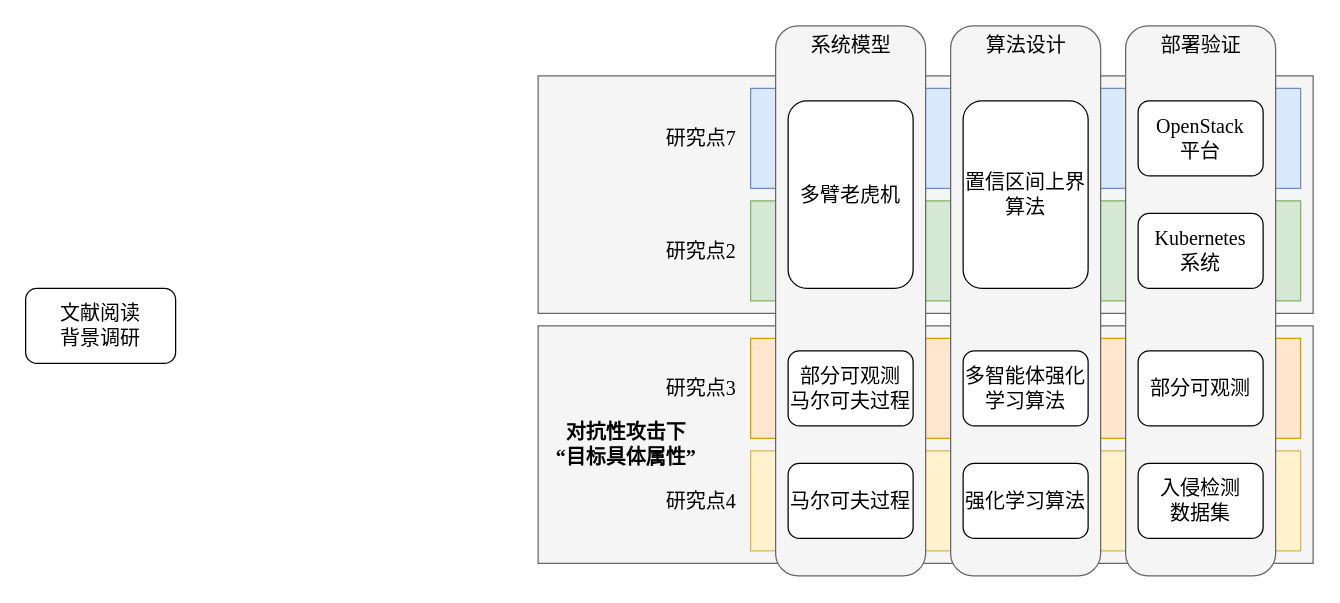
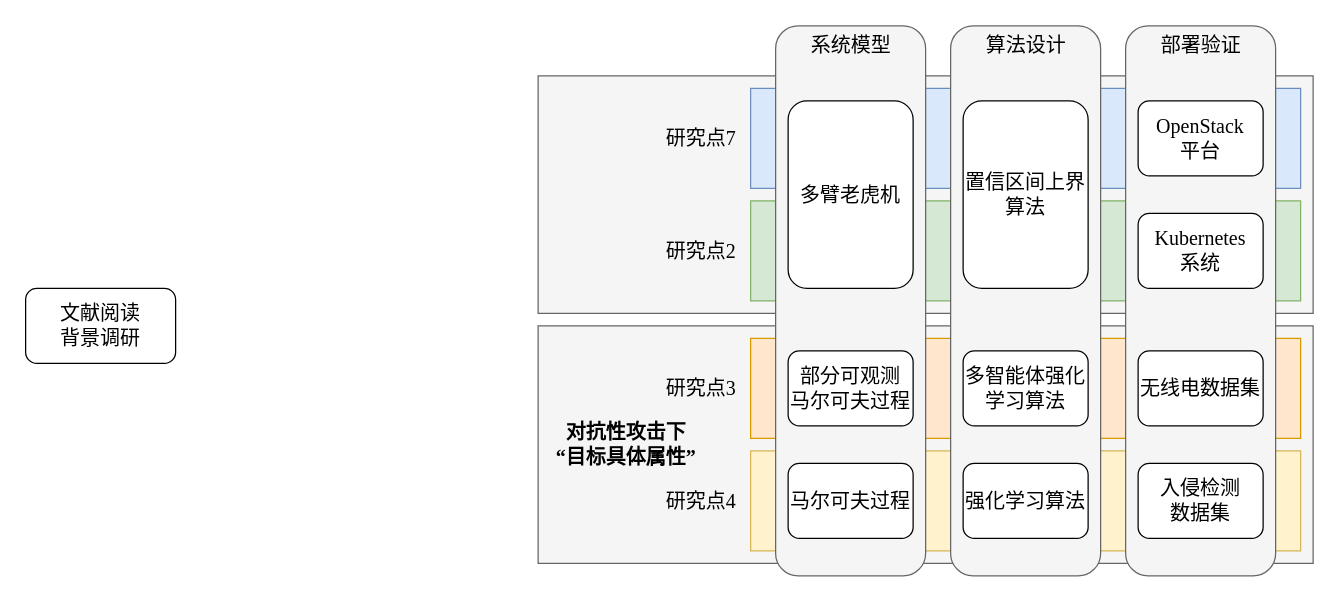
(1201, 388) -> (1201, 388)
